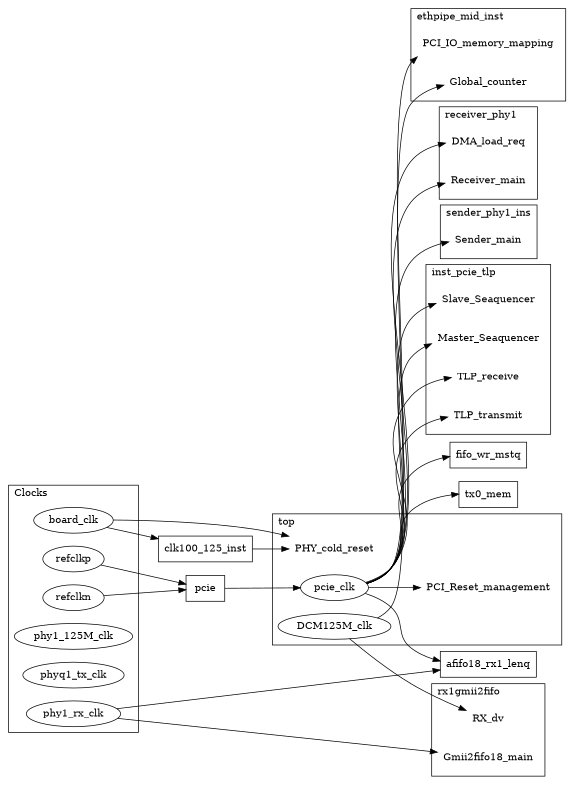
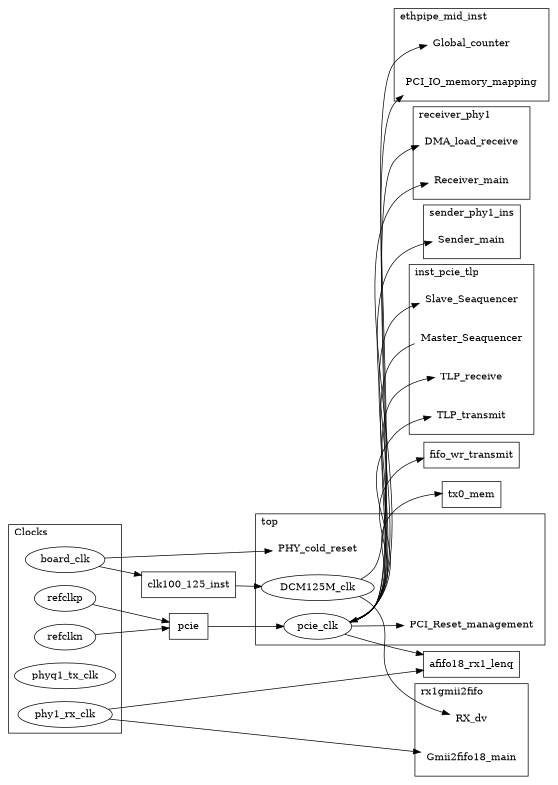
(488, 142) -> (472, 142)
(488, 455) -> (472, 455)
(401, 468) -> (383, 480)
(267, 549) -> (245, 586)
(73, 636) -> none
